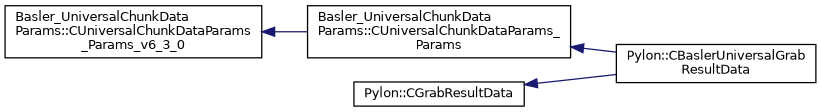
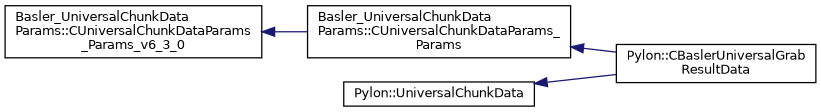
(439, 94) -> (439, 94)
